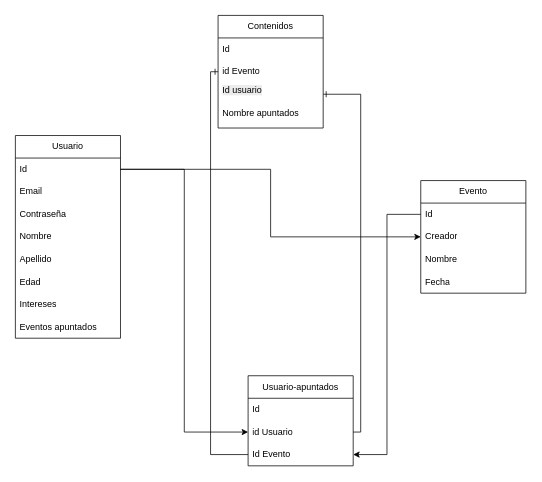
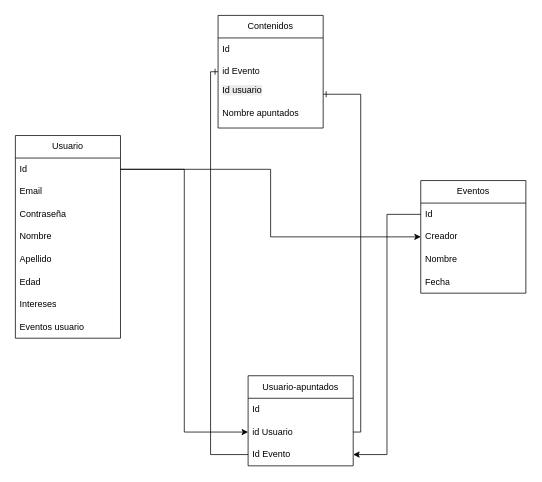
(473, 192) -> (473, 192)
(62, 327) -> (55, 327)
